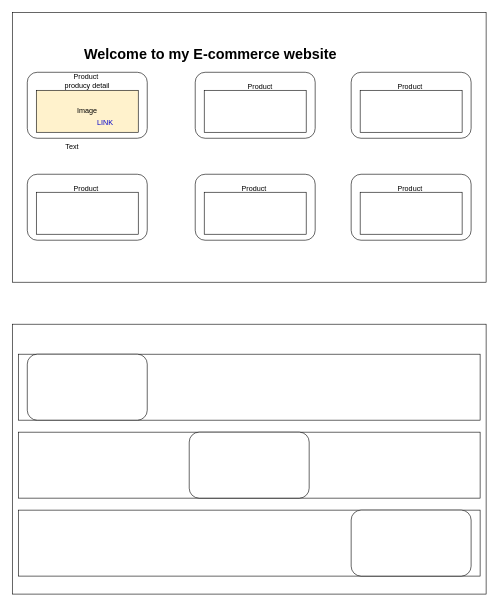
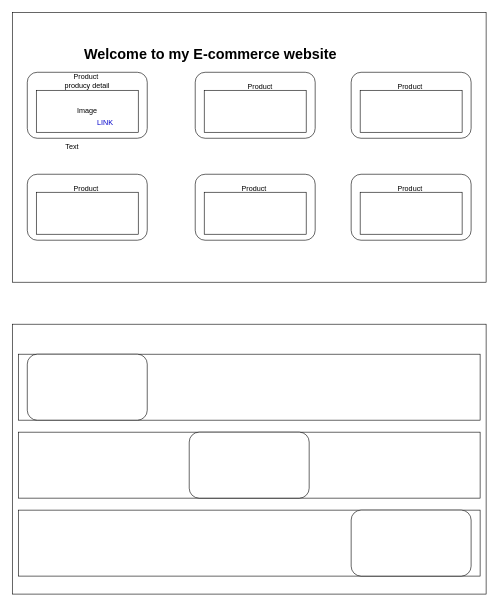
(87, 111) -> (87, 111)
